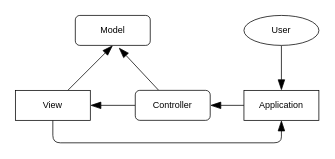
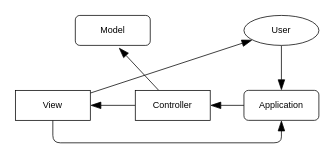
(86, 72) -> (166, 68)
(173, 105) -> (173, 105)
(282, 105) -> (282, 105)
